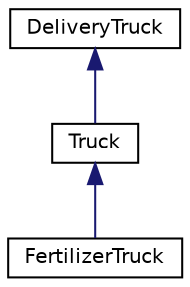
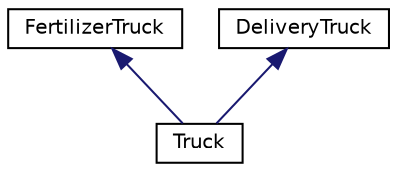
(95, 211) -> (155, 94)
